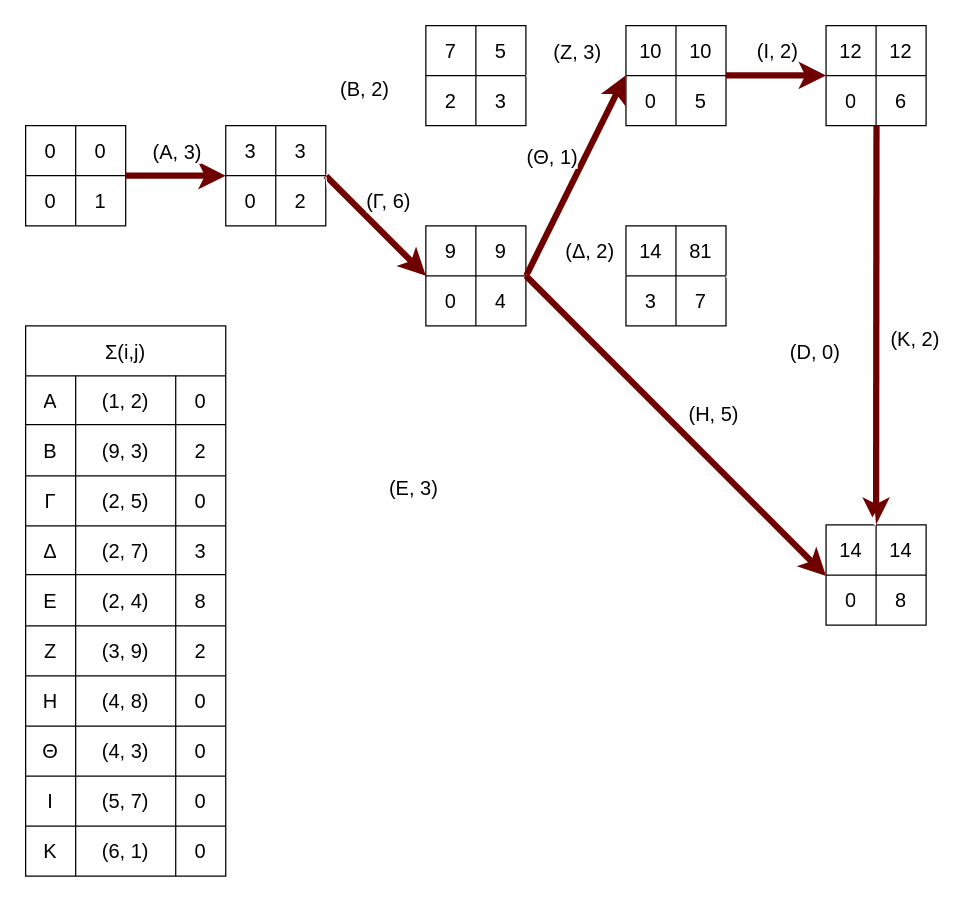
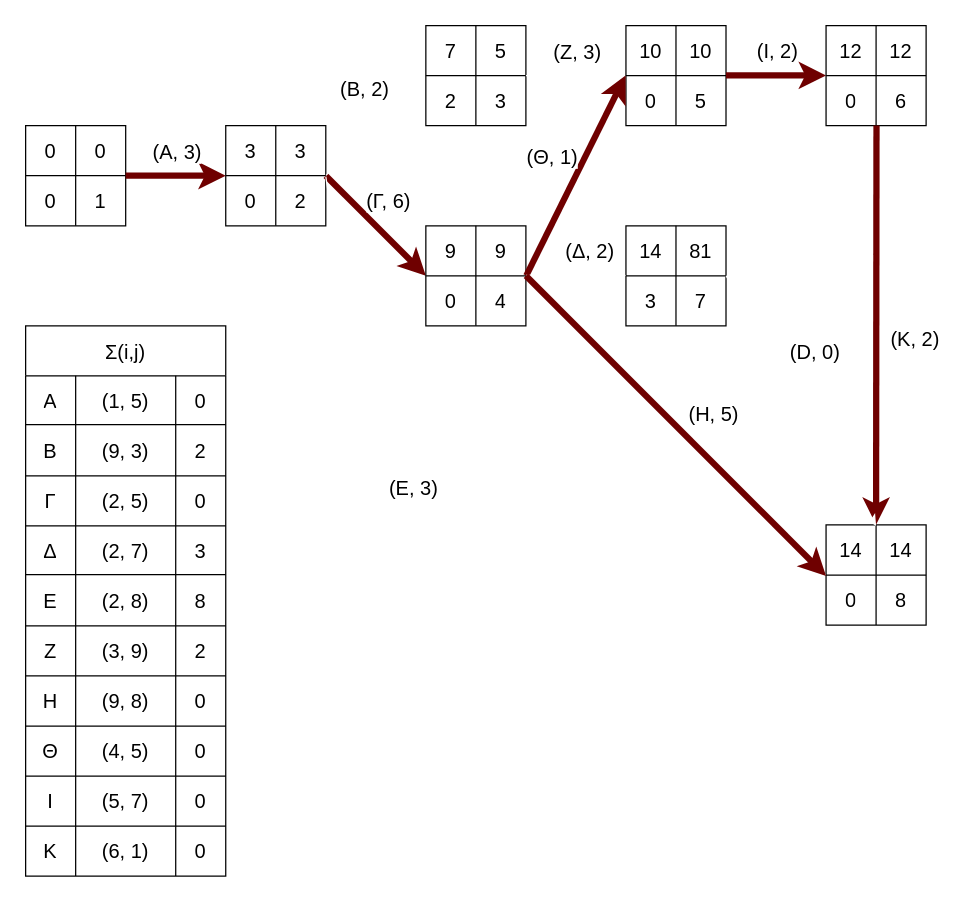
(126, 401) -> (126, 401)
(126, 601) -> (126, 601)
(126, 701) -> (126, 701)
(126, 751) -> (126, 751)
